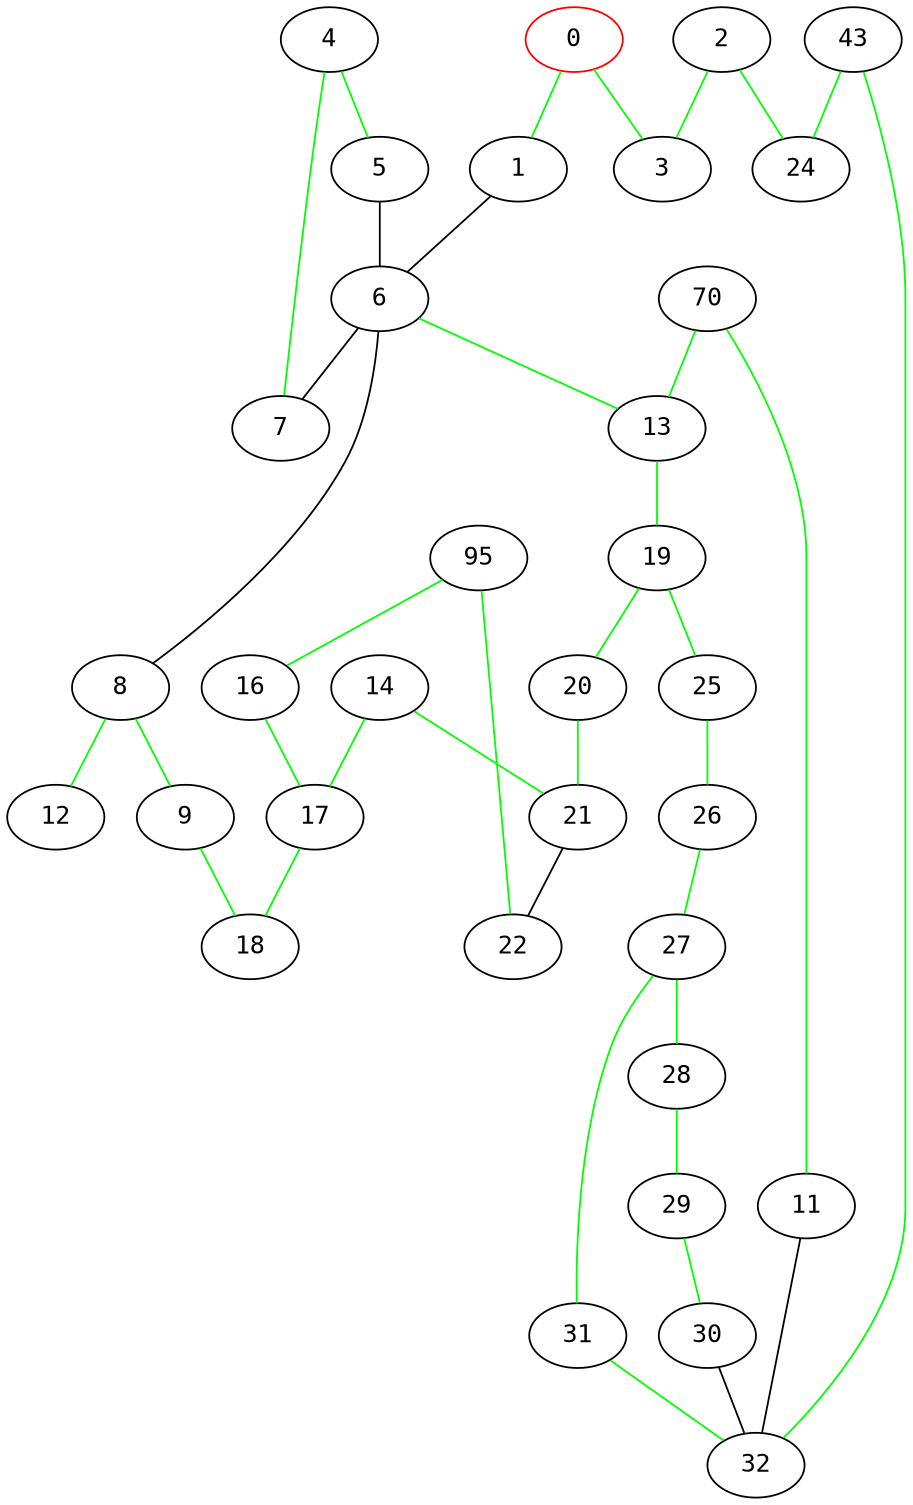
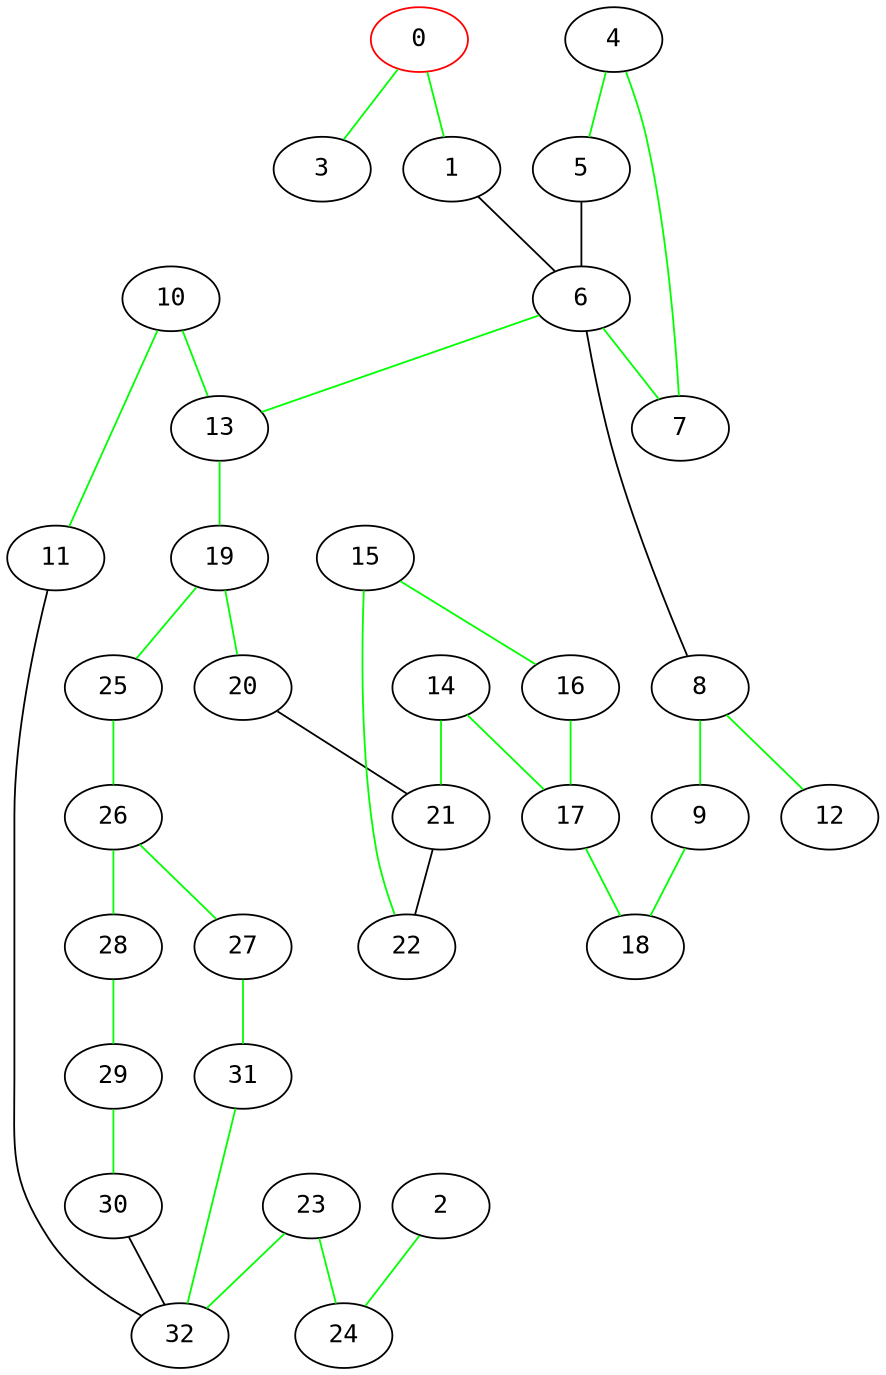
(853, 40) -> (311, 1206)
(692, 105) -> none
(707, 299) -> (171, 299)
(330, 364) -> (631, 364)
(479, 558) -> (365, 558)
(578, 753) -> (342, 753)
(677, 1012) -> (113, 882)
